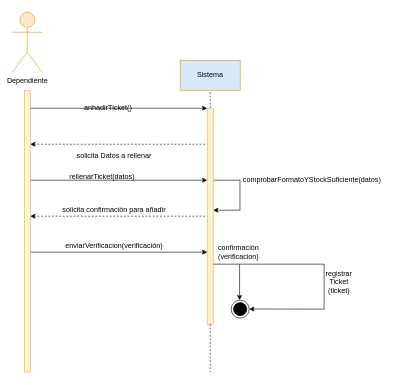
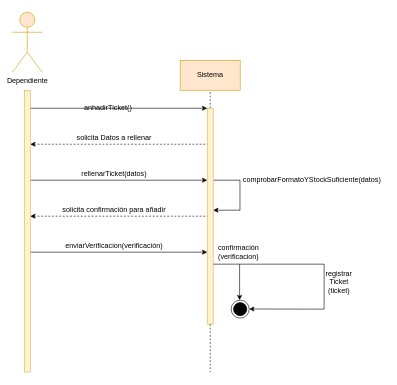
(210, 75) -> (210, 75)
(114, 156) -> (114, 138)
(102, 177) -> (114, 174)
